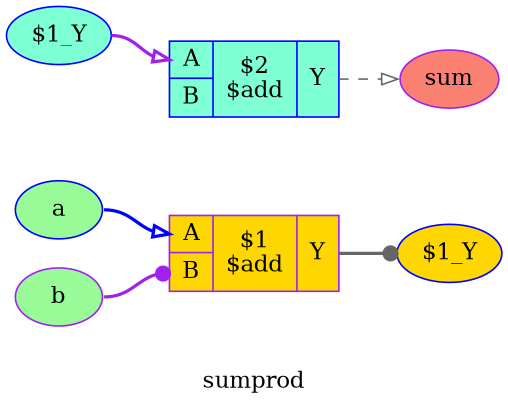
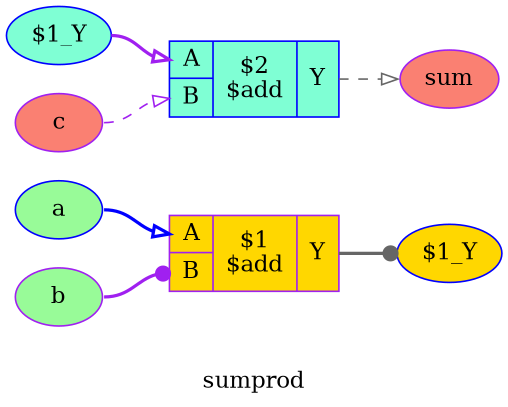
none -> (59, 123)
